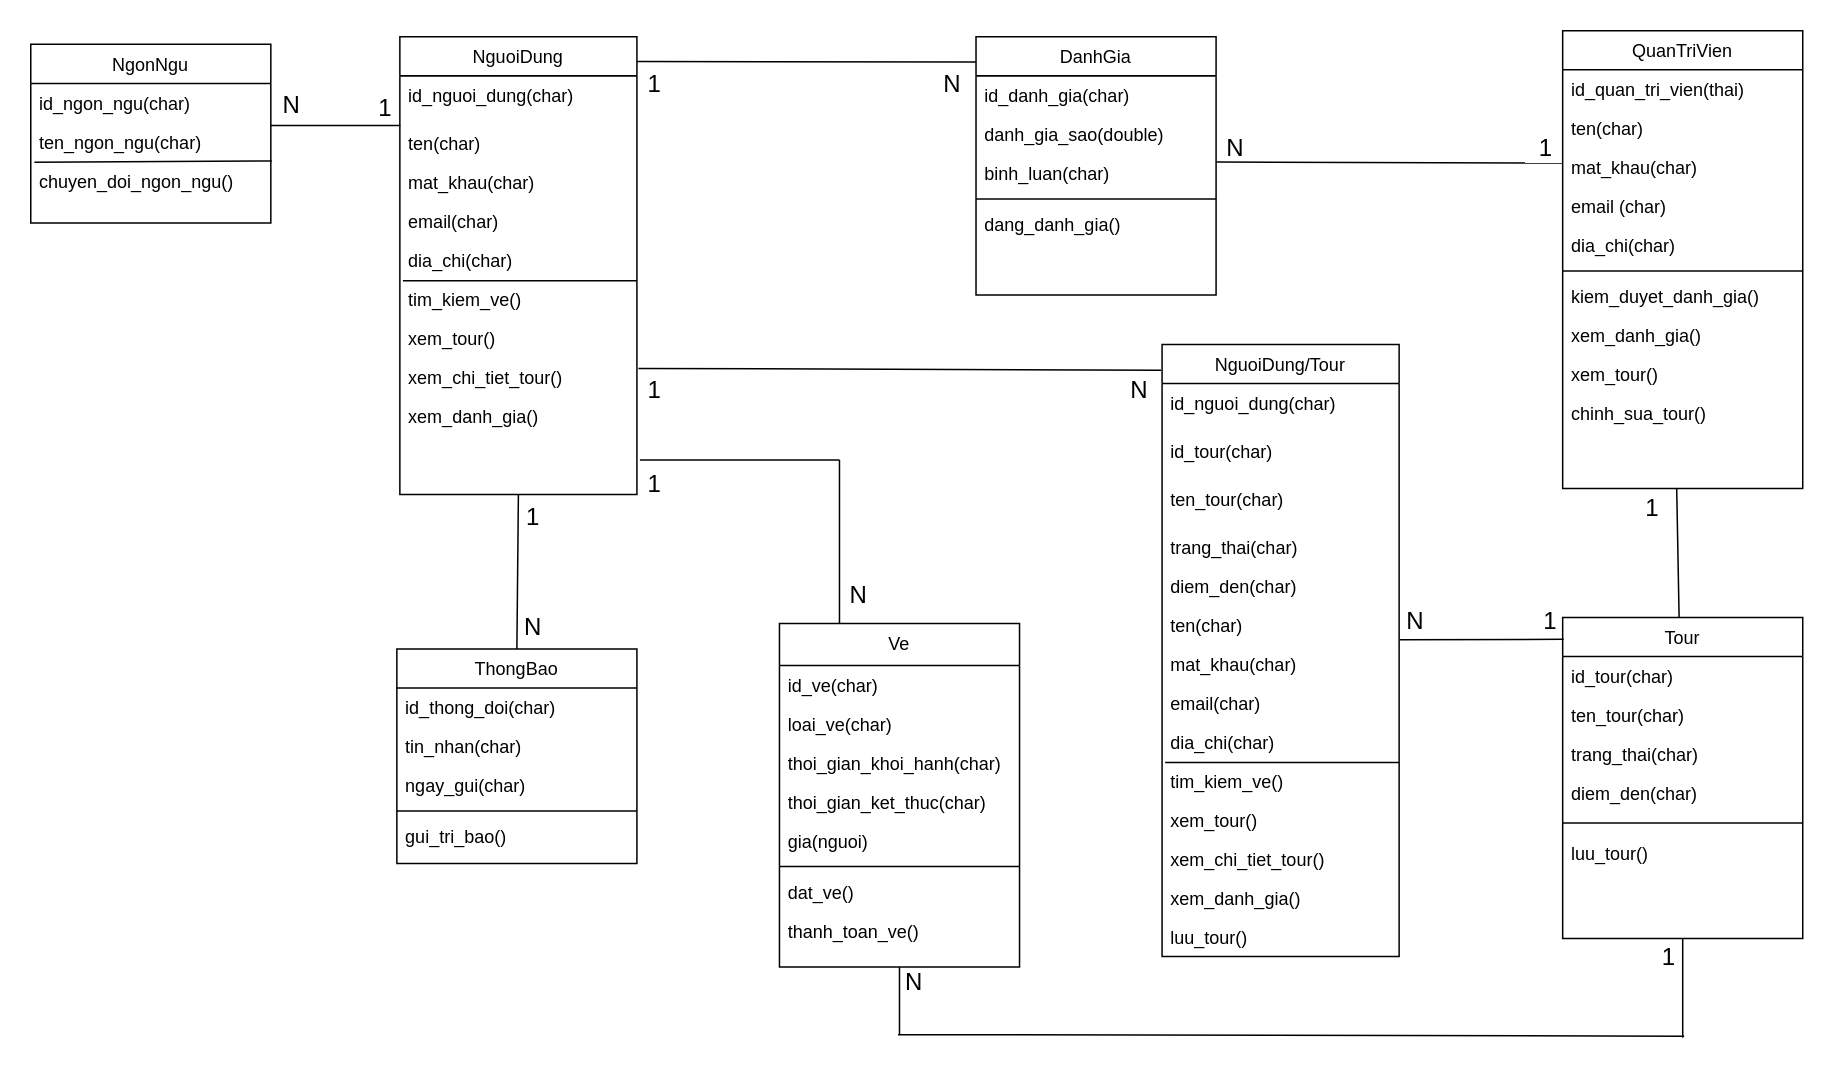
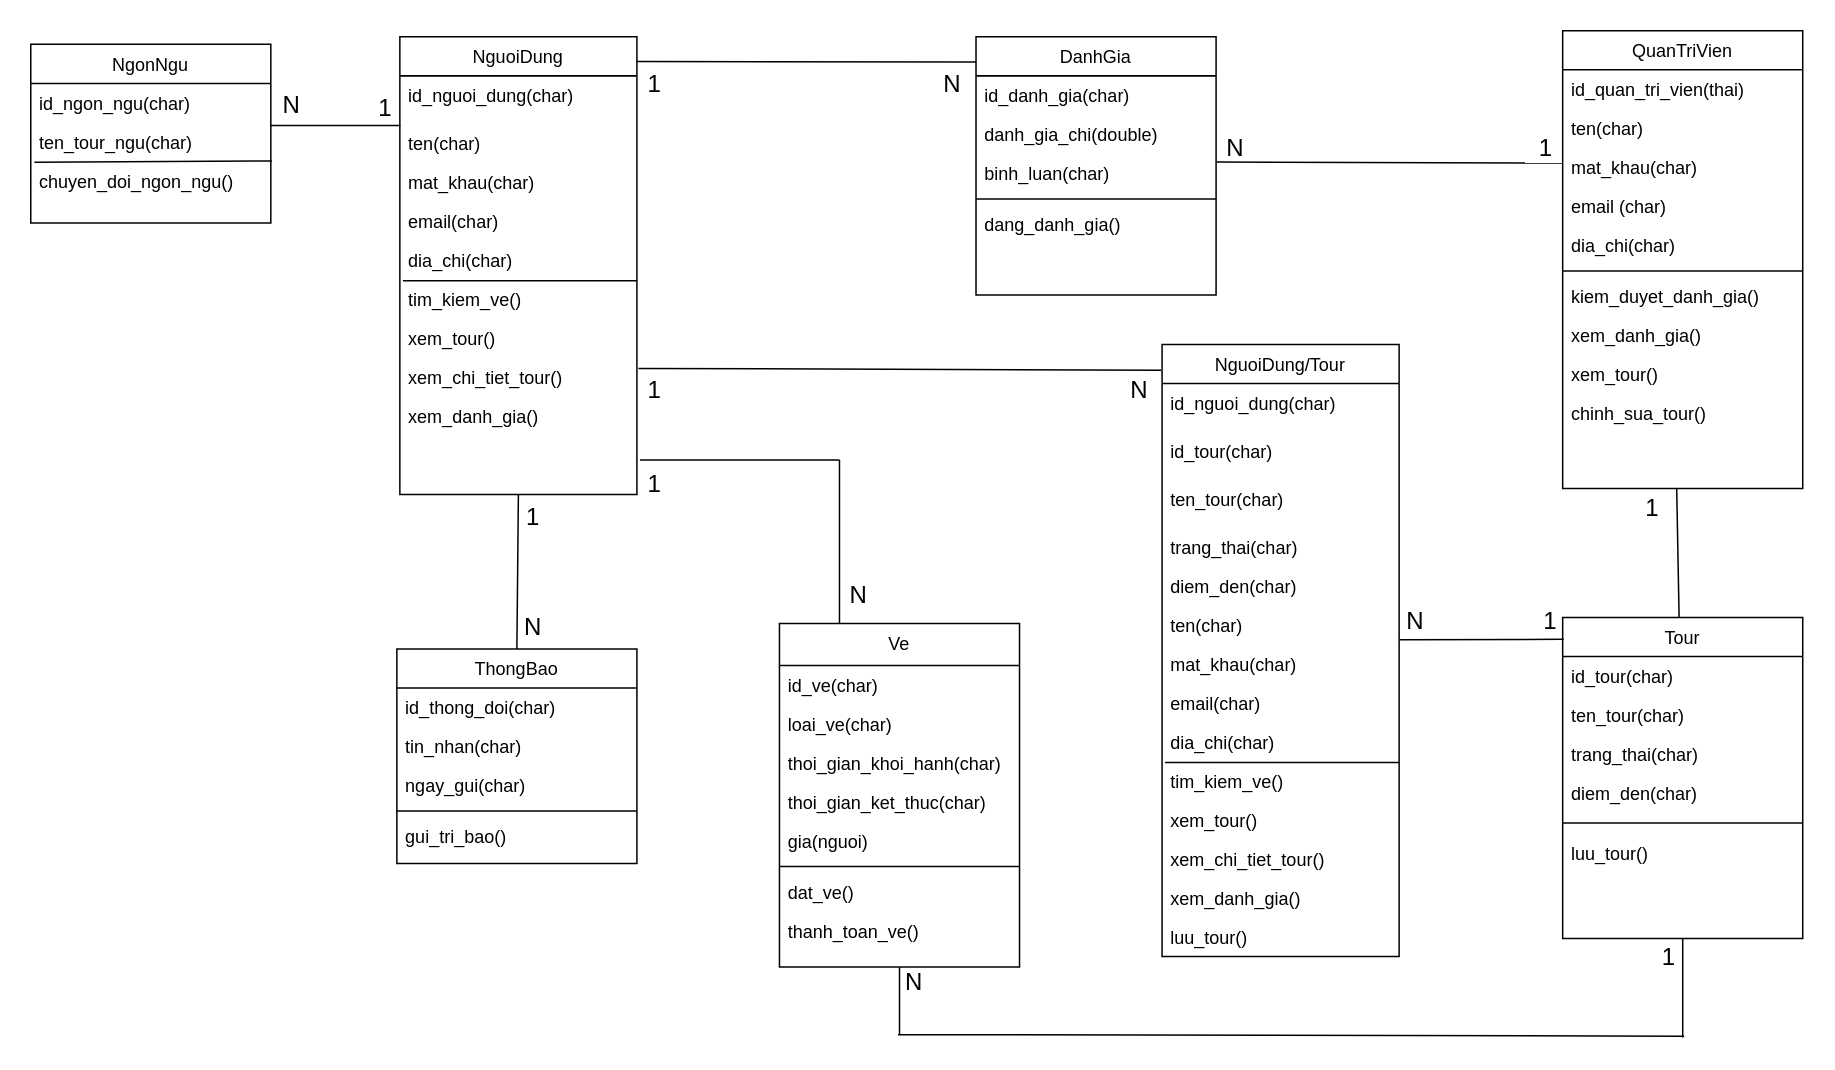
(1080, 135) -> (1078, 135)
(130, 143) -> (130, 143)
